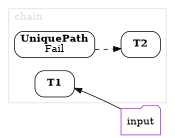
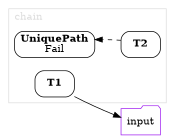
(104, 49) -> (112, 40)
(98, 98) -> (97, 107)
